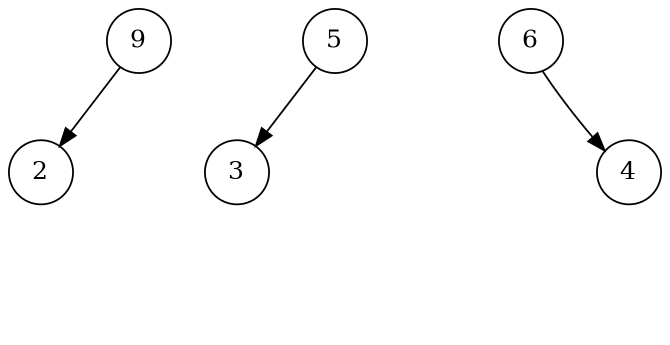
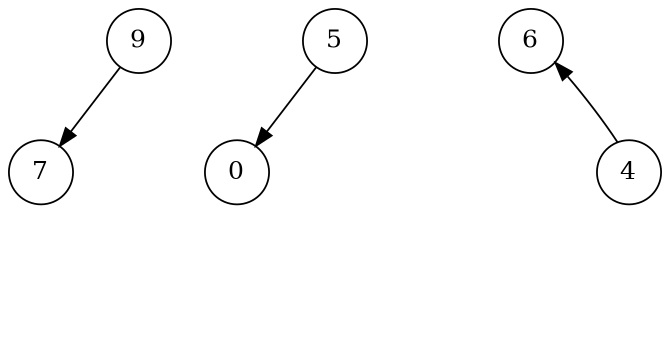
(567, 105) -> (594, 109)
(41, 172) -> (41, 172)
(237, 172) -> (237, 172)
